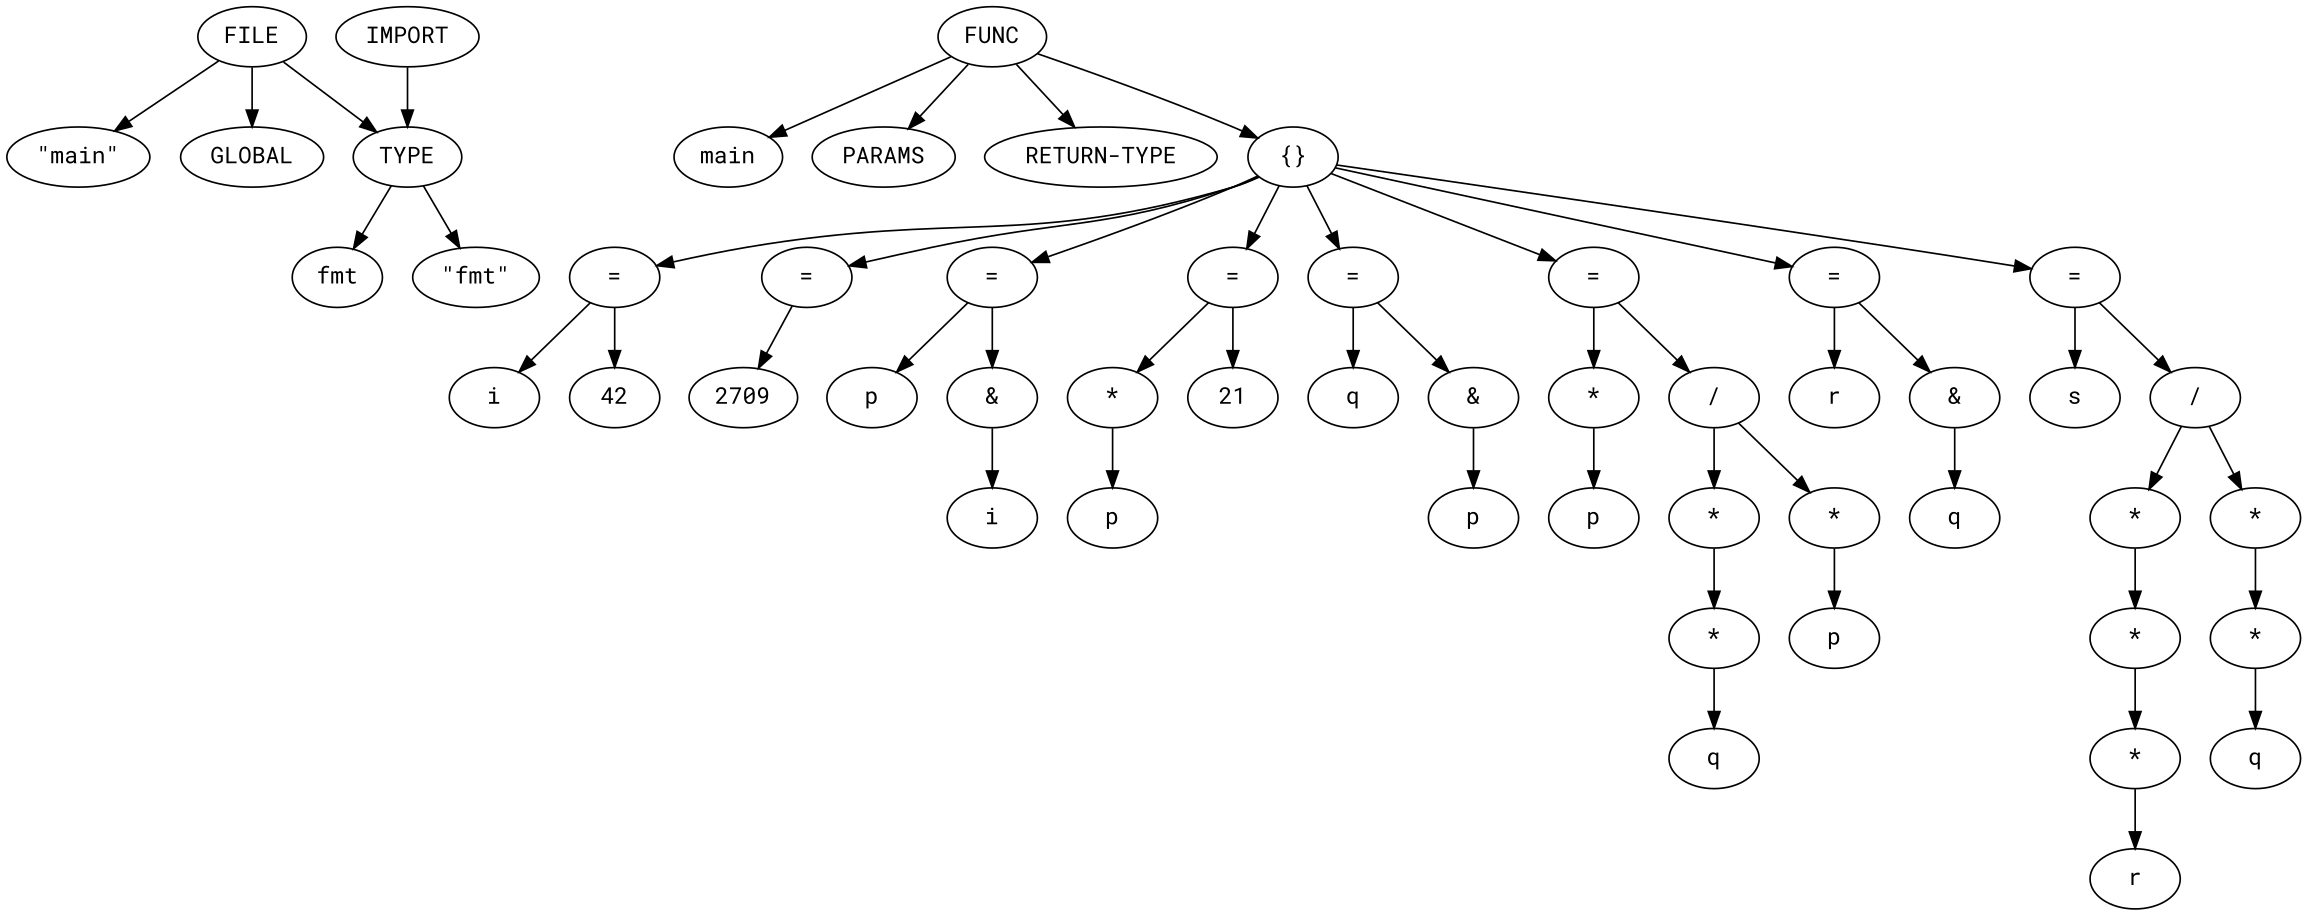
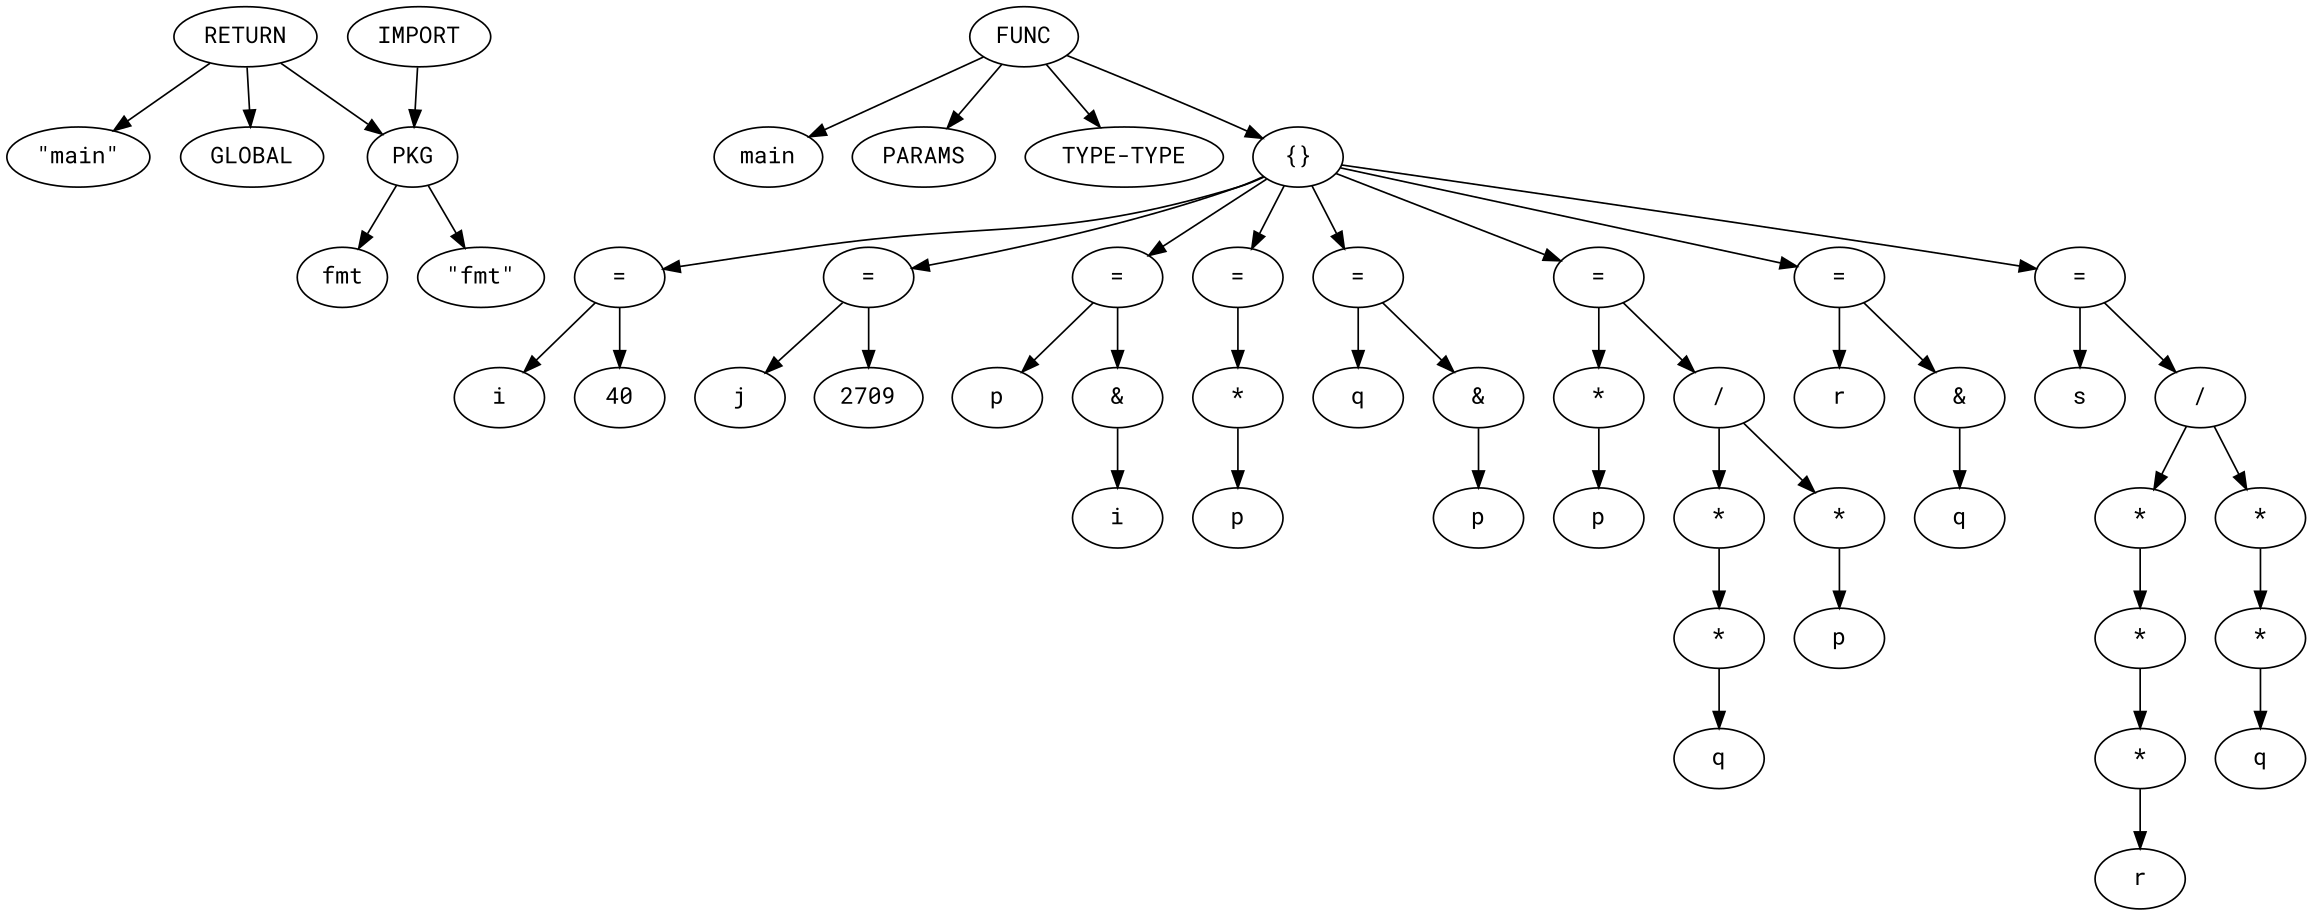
(252, 37) -> (245, 37)
(408, 157) -> (413, 157)
(1101, 157) -> (1124, 157)
(615, 398) -> (620, 398)
none -> (740, 398)
(1233, 398) -> none
